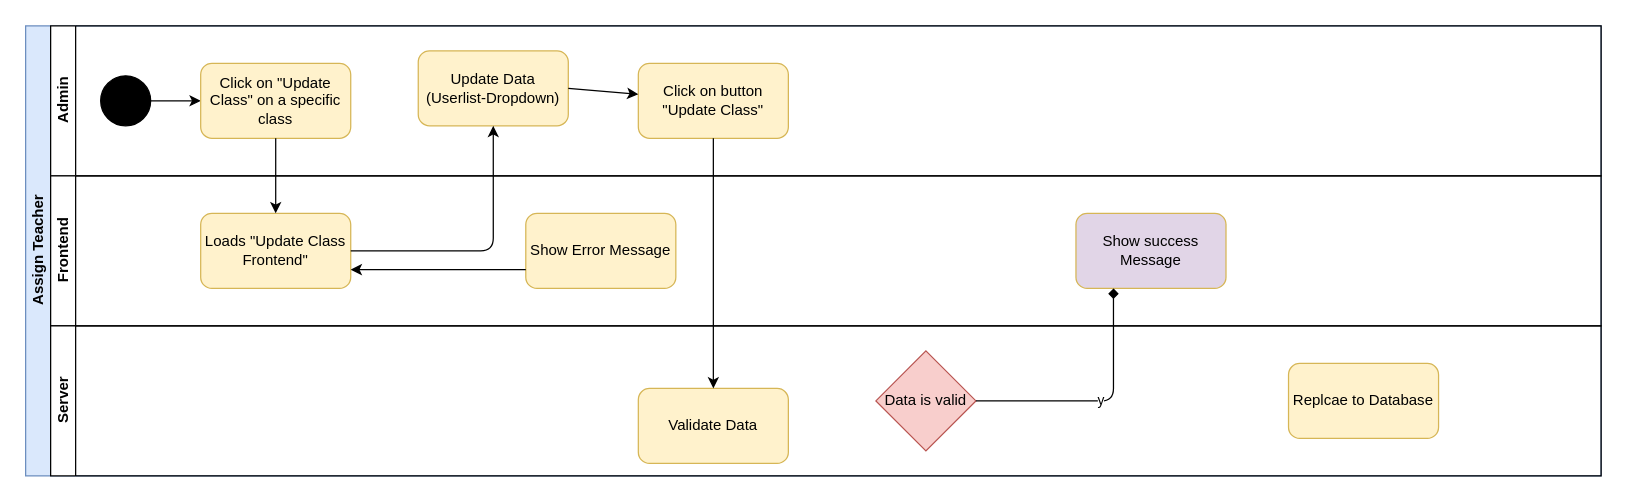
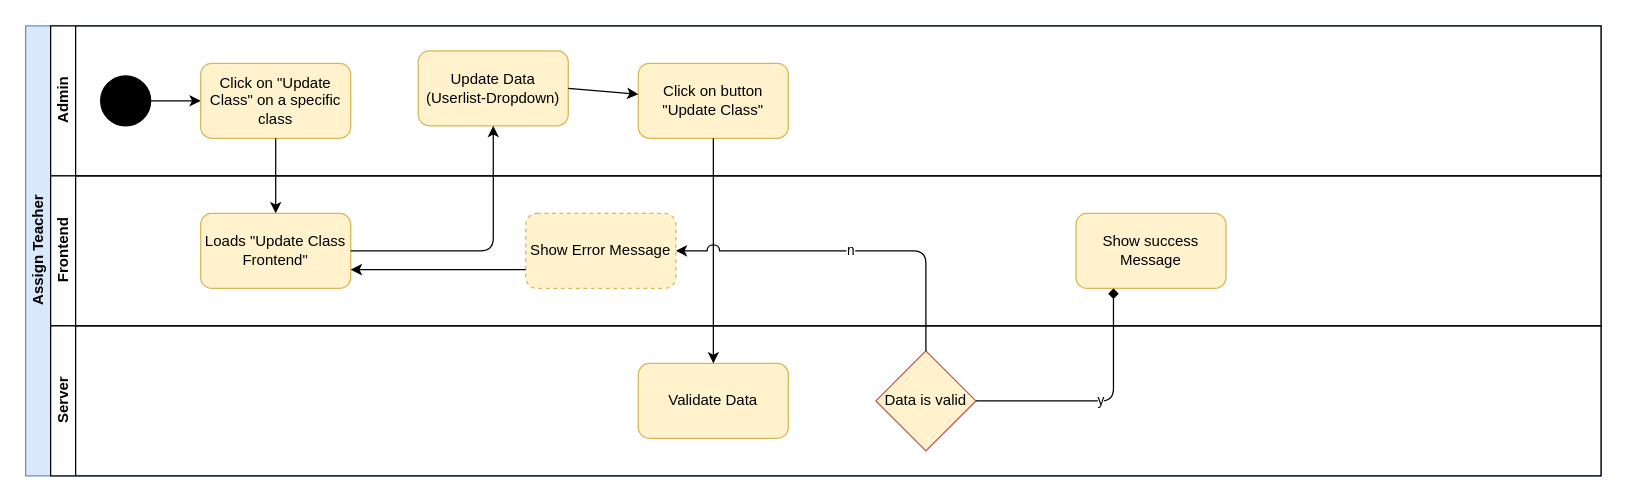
(601, 251) -> (601, 251)
none -> (849, 251)
(1151, 251) -> (1151, 251)
(926, 401) -> (926, 401)
(1363, 401) -> none
(713, 426) -> (713, 401)
